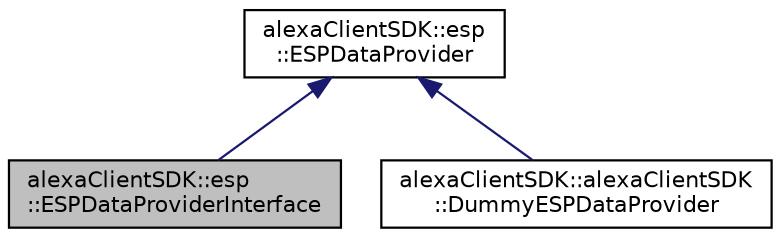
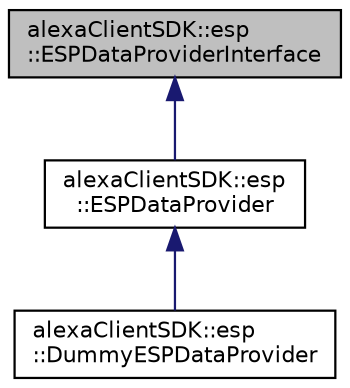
(266, 126) -> (175, 130)
(576, 194) -> (175, 344)
